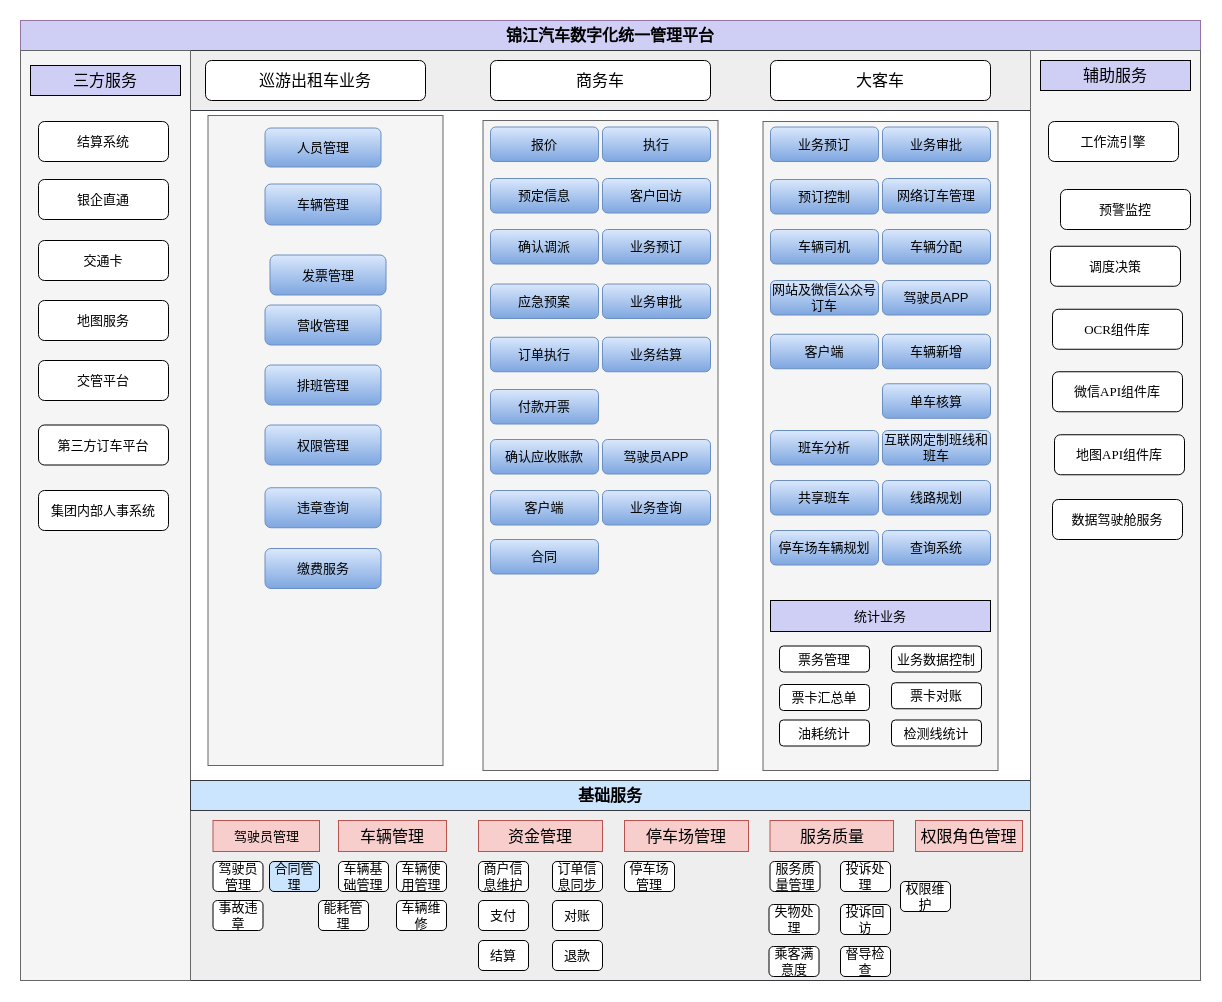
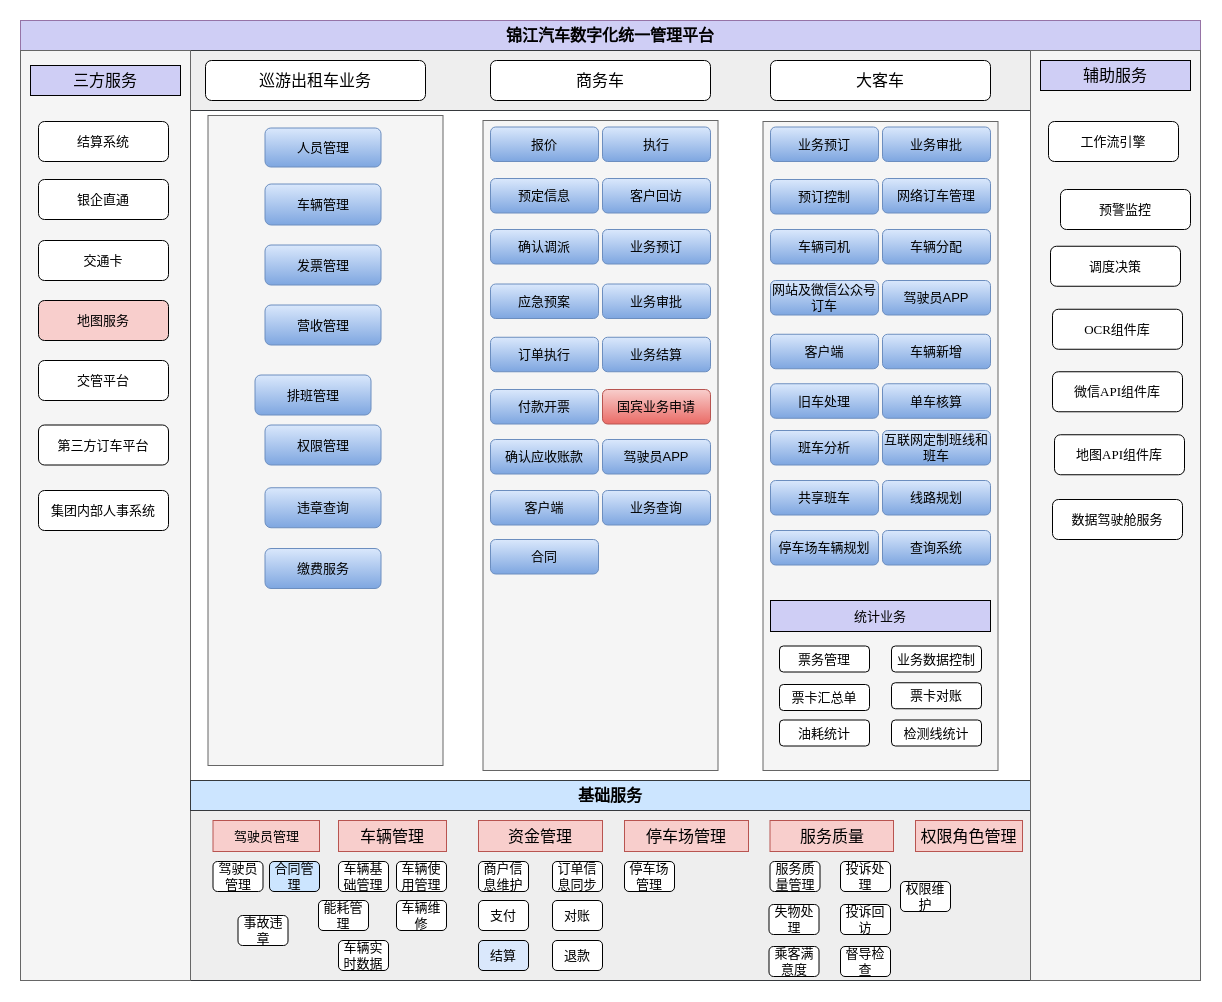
(328, 275) -> (323, 265)
(104, 321) -> (104, 321)
(323, 385) -> (313, 395)
none -> (825, 401)
none -> (657, 407)
(238, 916) -> (263, 931)
none -> (364, 956)
(504, 956) -> (504, 956)
